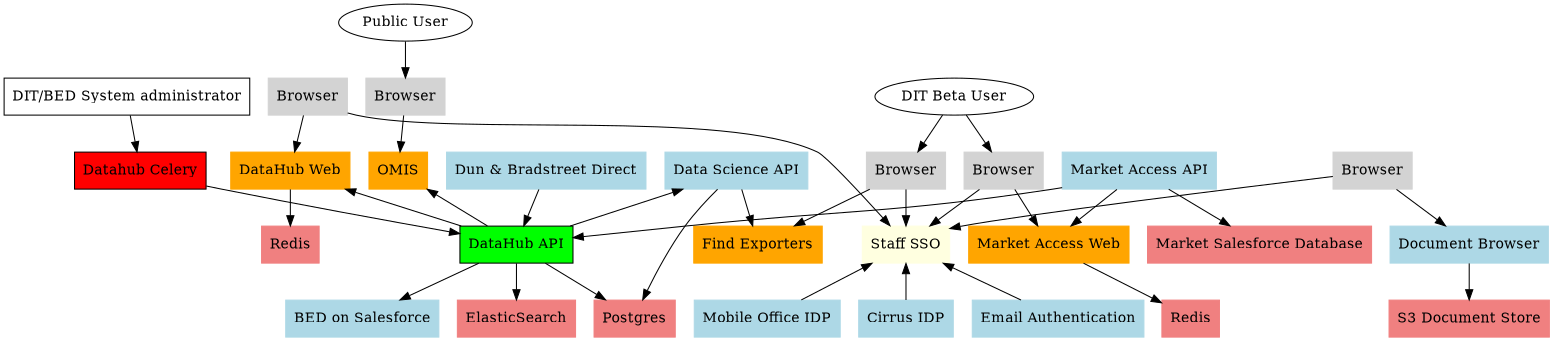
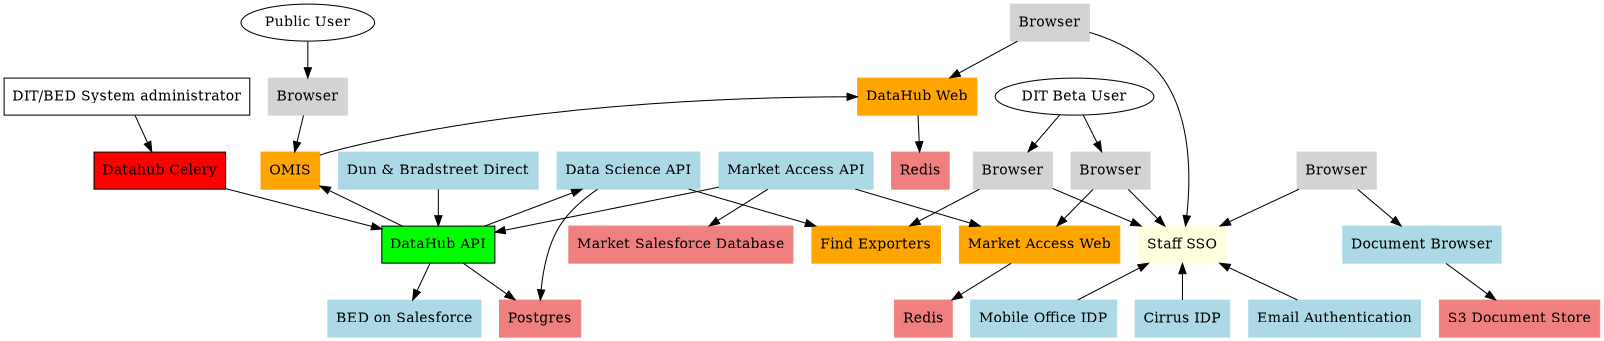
(408, 209) -> (581, 110)
(516, 319) -> none
